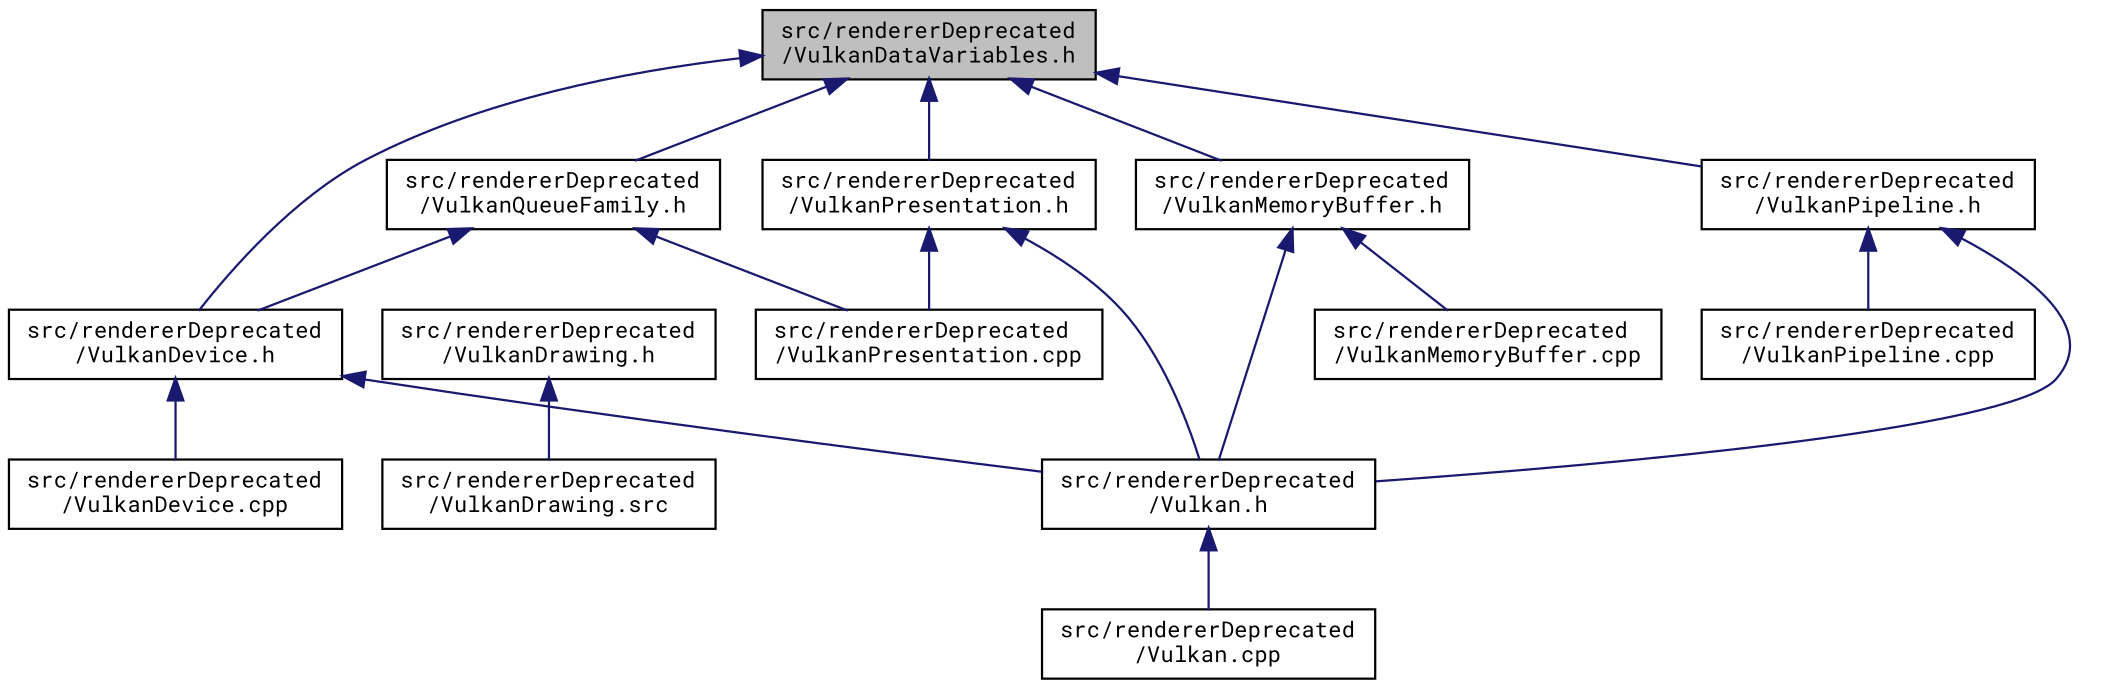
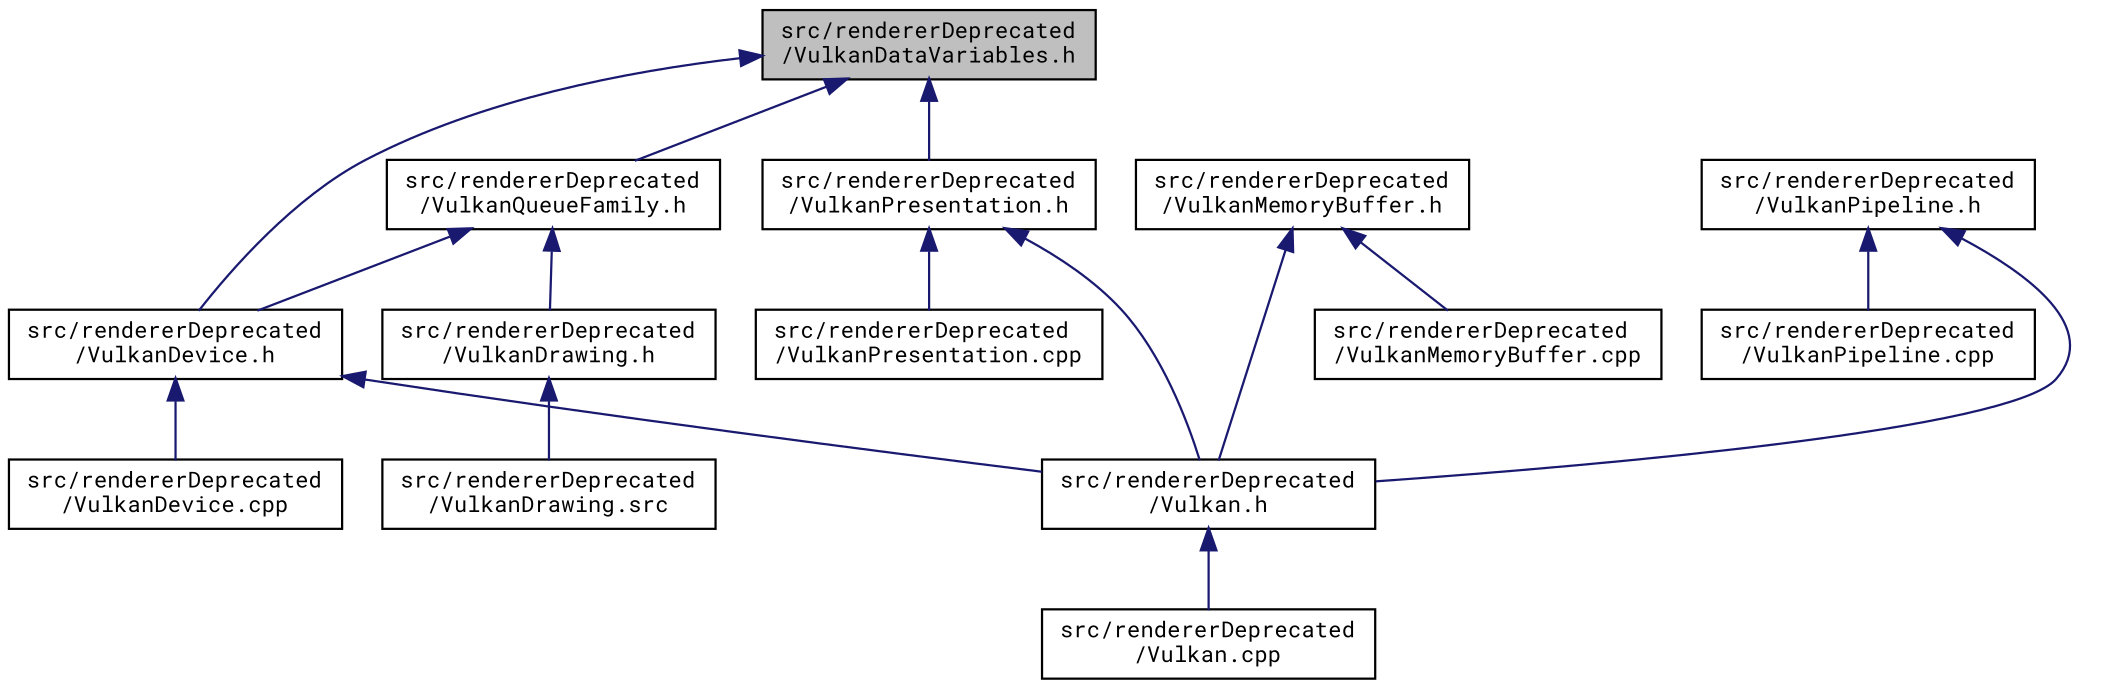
(1410, 121) -> none
(1127, 124) -> none
(752, 274) -> (551, 281)
